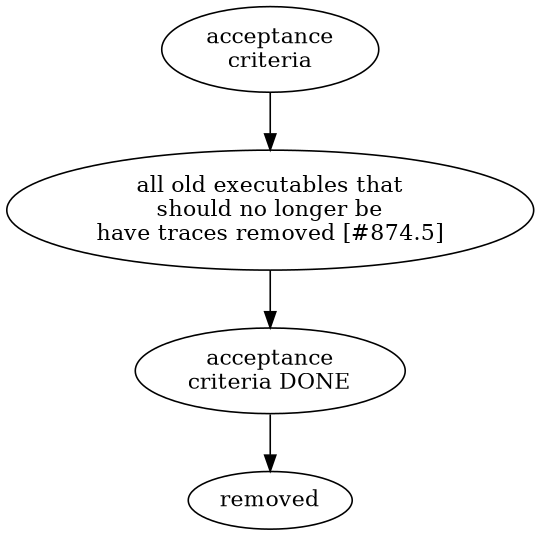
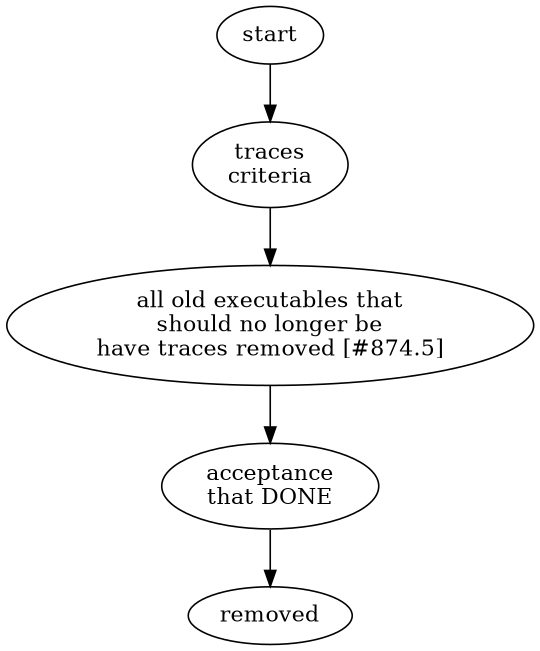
none -> (270, 35)
(270, 49) -> (270, 165)
(270, 371) -> (270, 486)
